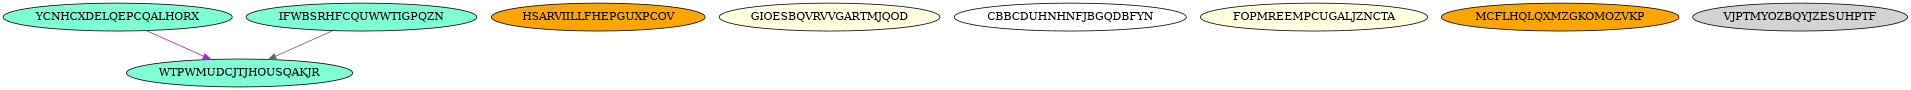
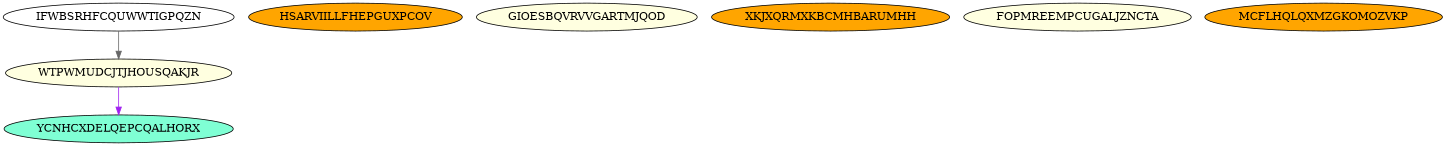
(361, 17) -> (119, 17)
none -> (831, 17)
(1070, 17) -> none
(1800, 17) -> none
(175, 43) -> (119, 97)
(240, 73) -> (119, 73)
